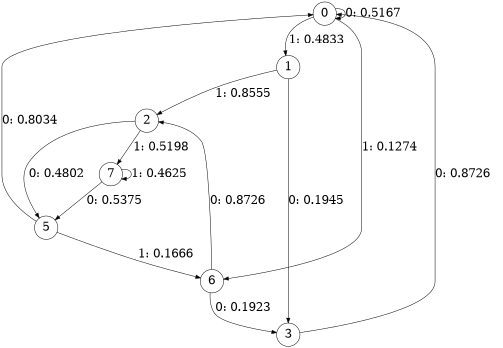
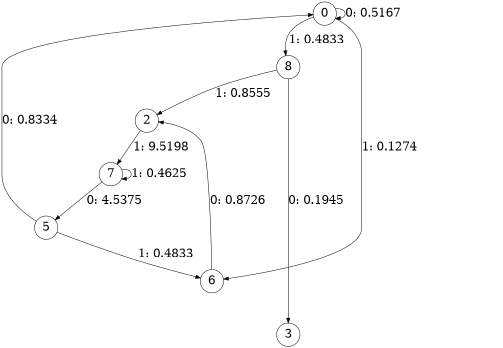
(288, 67) -> (288, 67)
(35, 121) -> (35, 121)
(52, 142) -> none
(166, 147) -> (166, 147)
(435, 191) -> none
(120, 201) -> (120, 201)
(171, 254) -> (171, 254)
(232, 323) -> none
